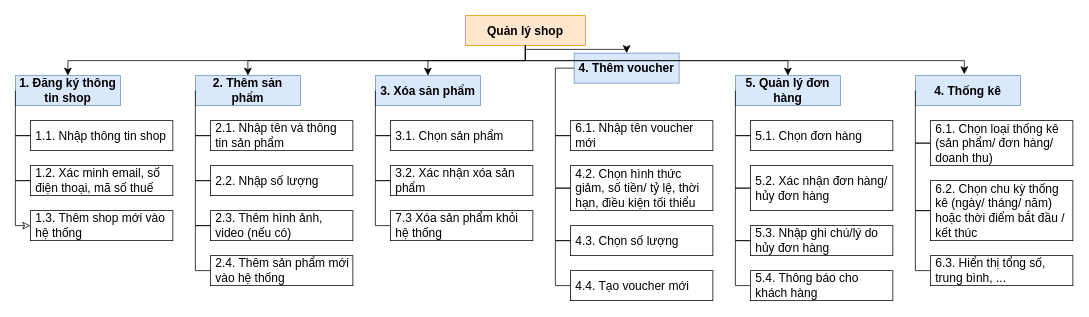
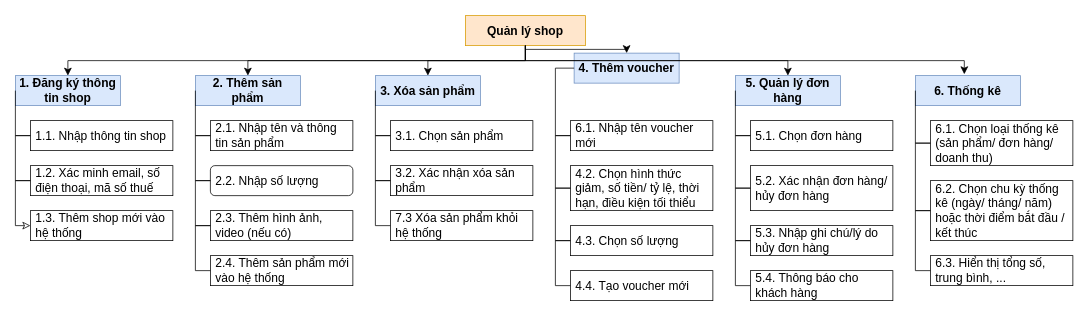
(968, 90) -> (968, 90)
(282, 180) -> (282, 180)
